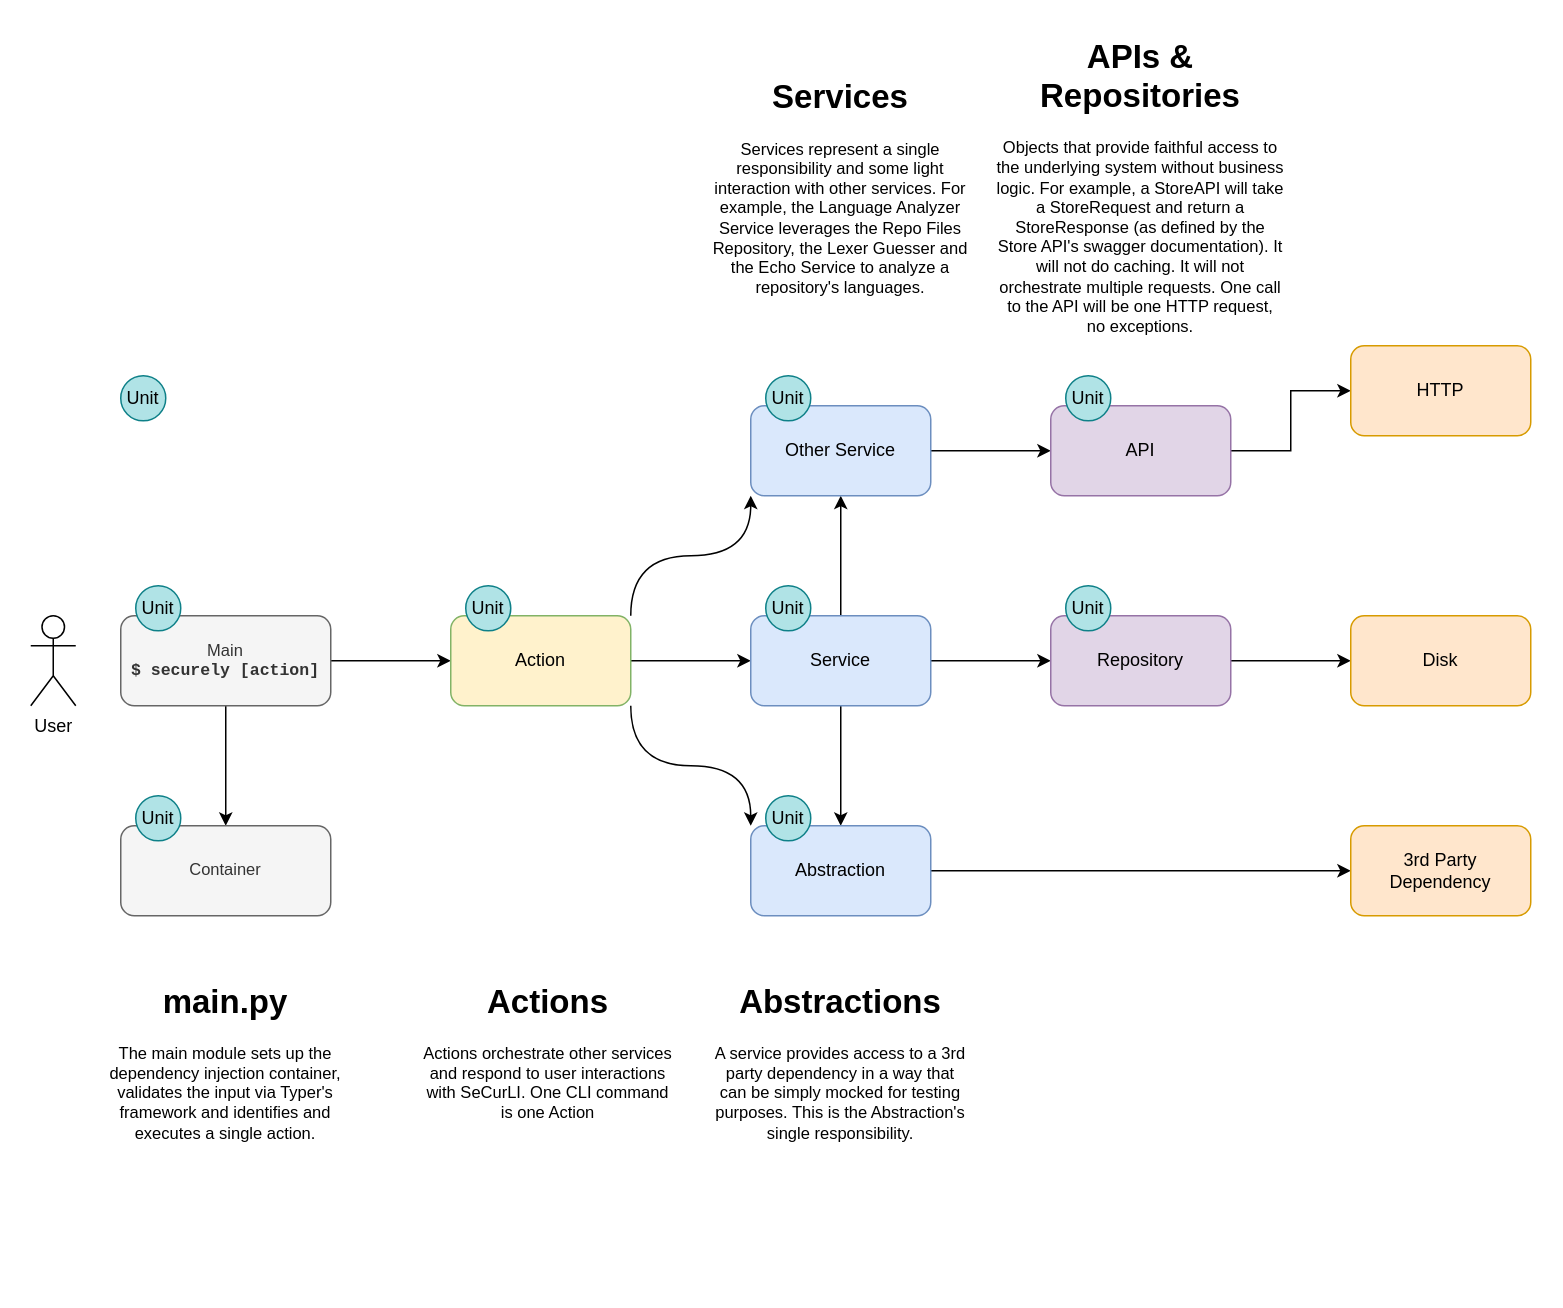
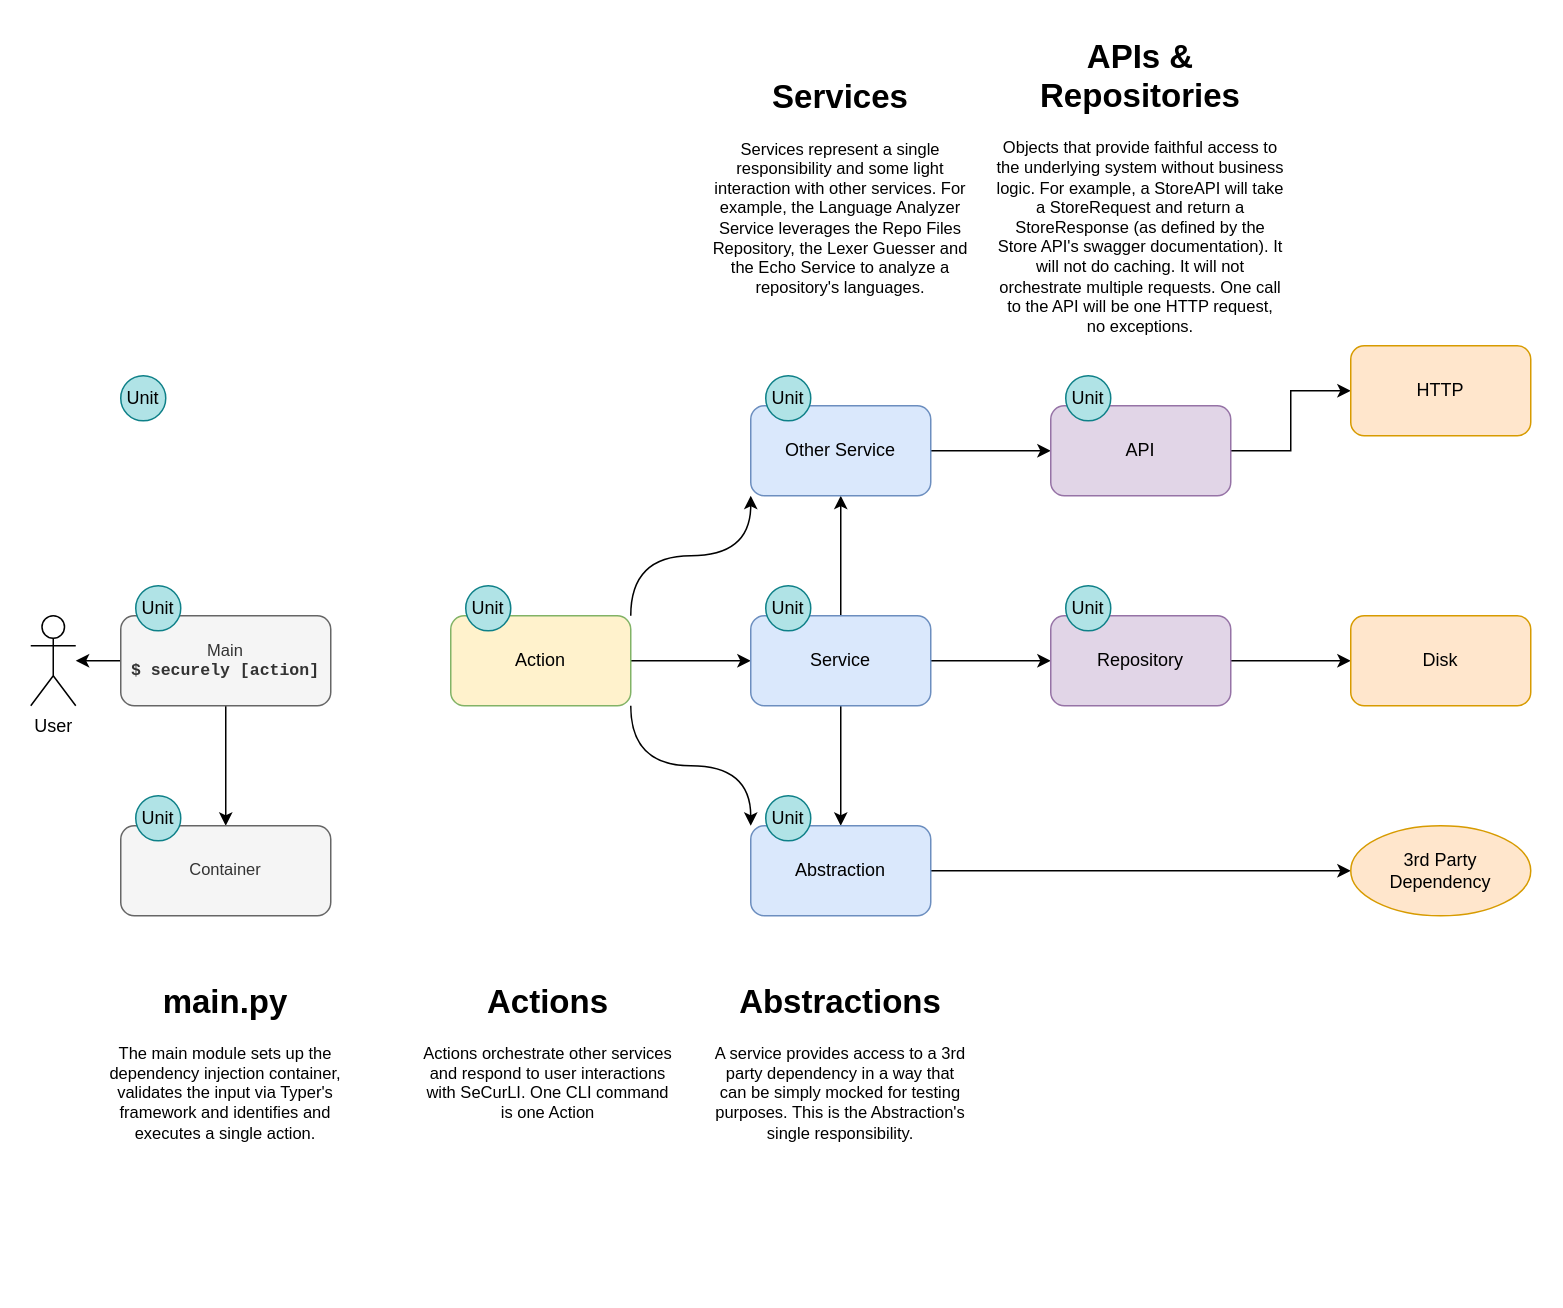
(386, 661) -> (93, 661)
(1441, 871) -> (1441, 871)
